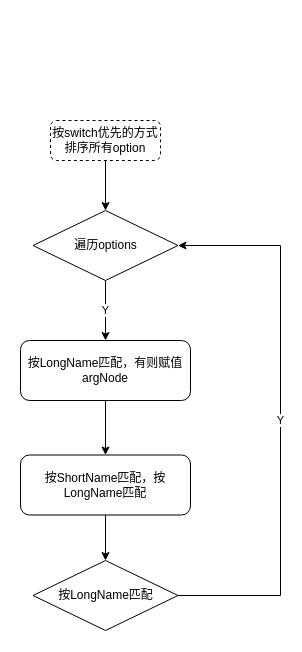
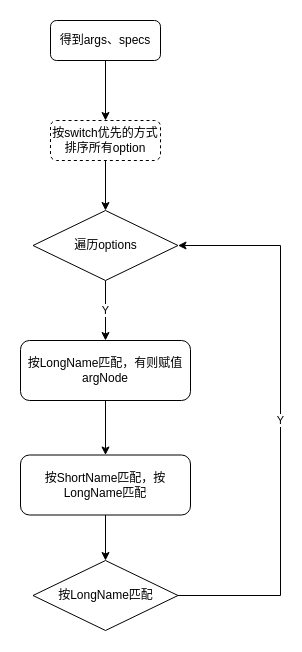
none -> (106, 41)
none -> (106, 87)
